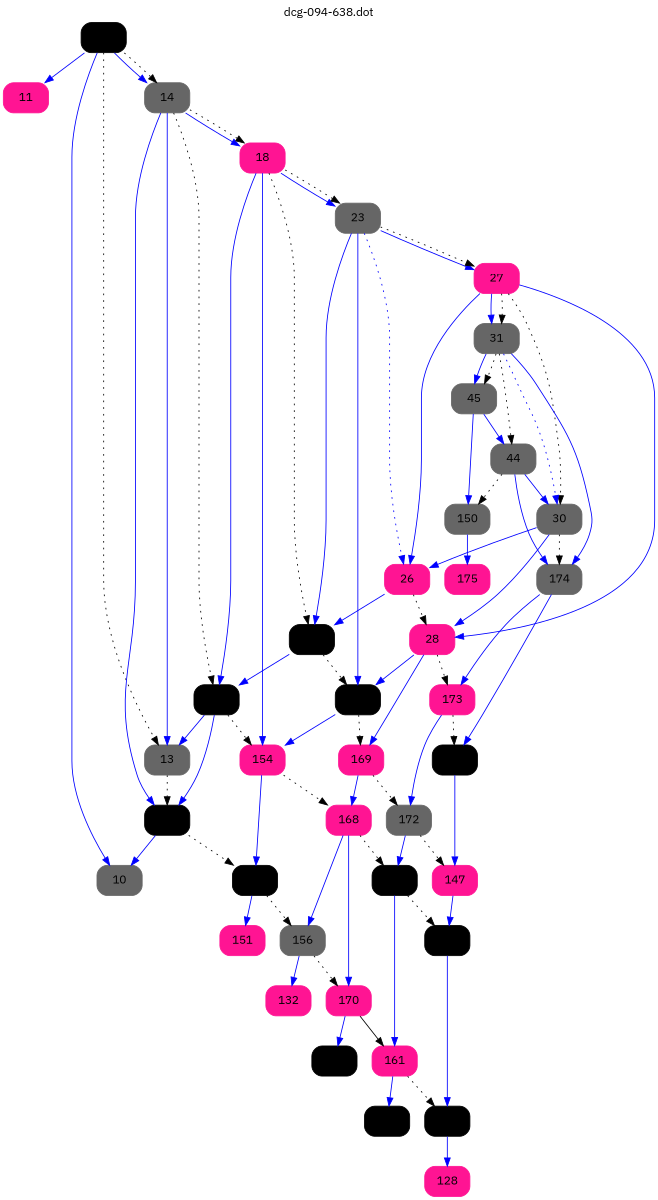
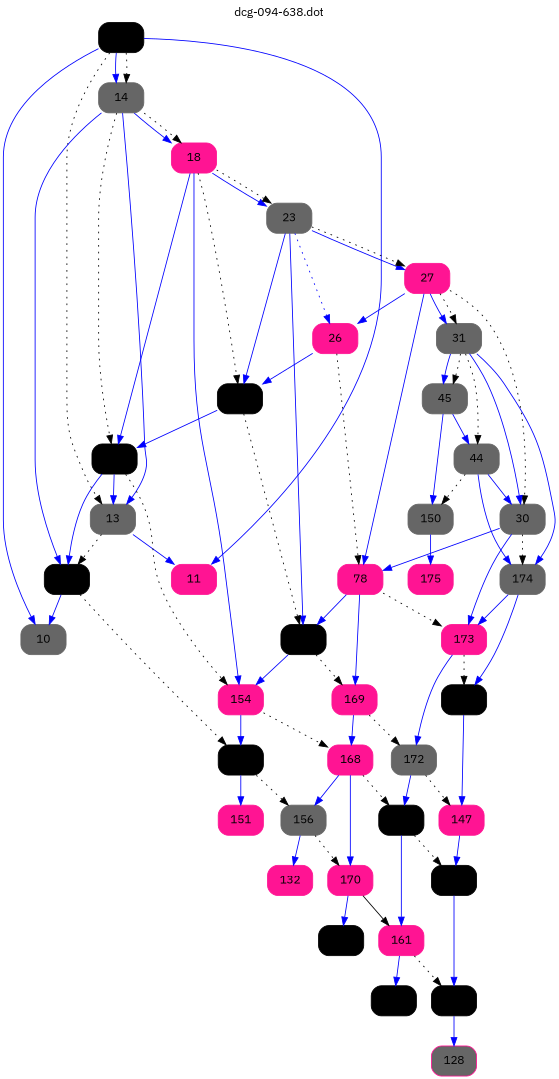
(536, 422) -> (502, 422)
none -> (147, 545)
(487, 545) -> (488, 574)
(432, 640) -> (360, 579)
(447, 1181) -> (454, 1061)
